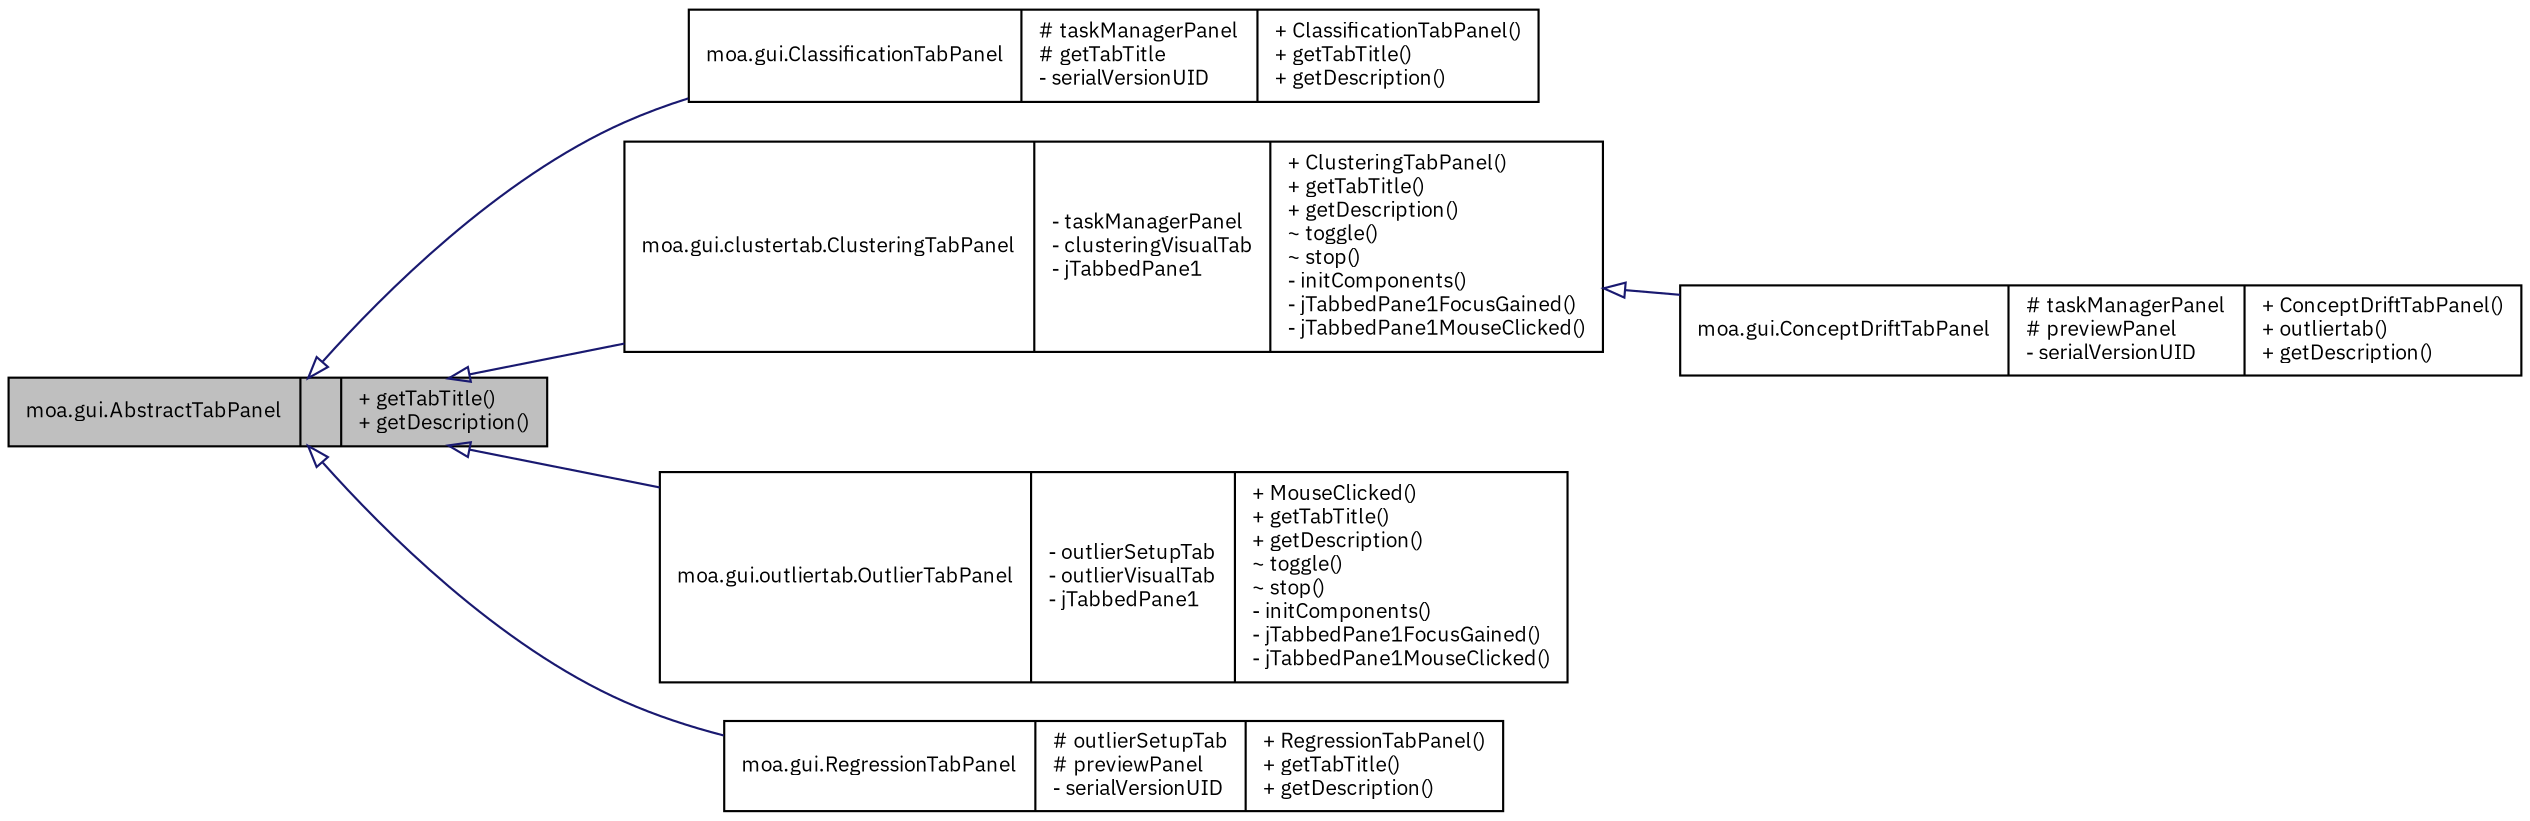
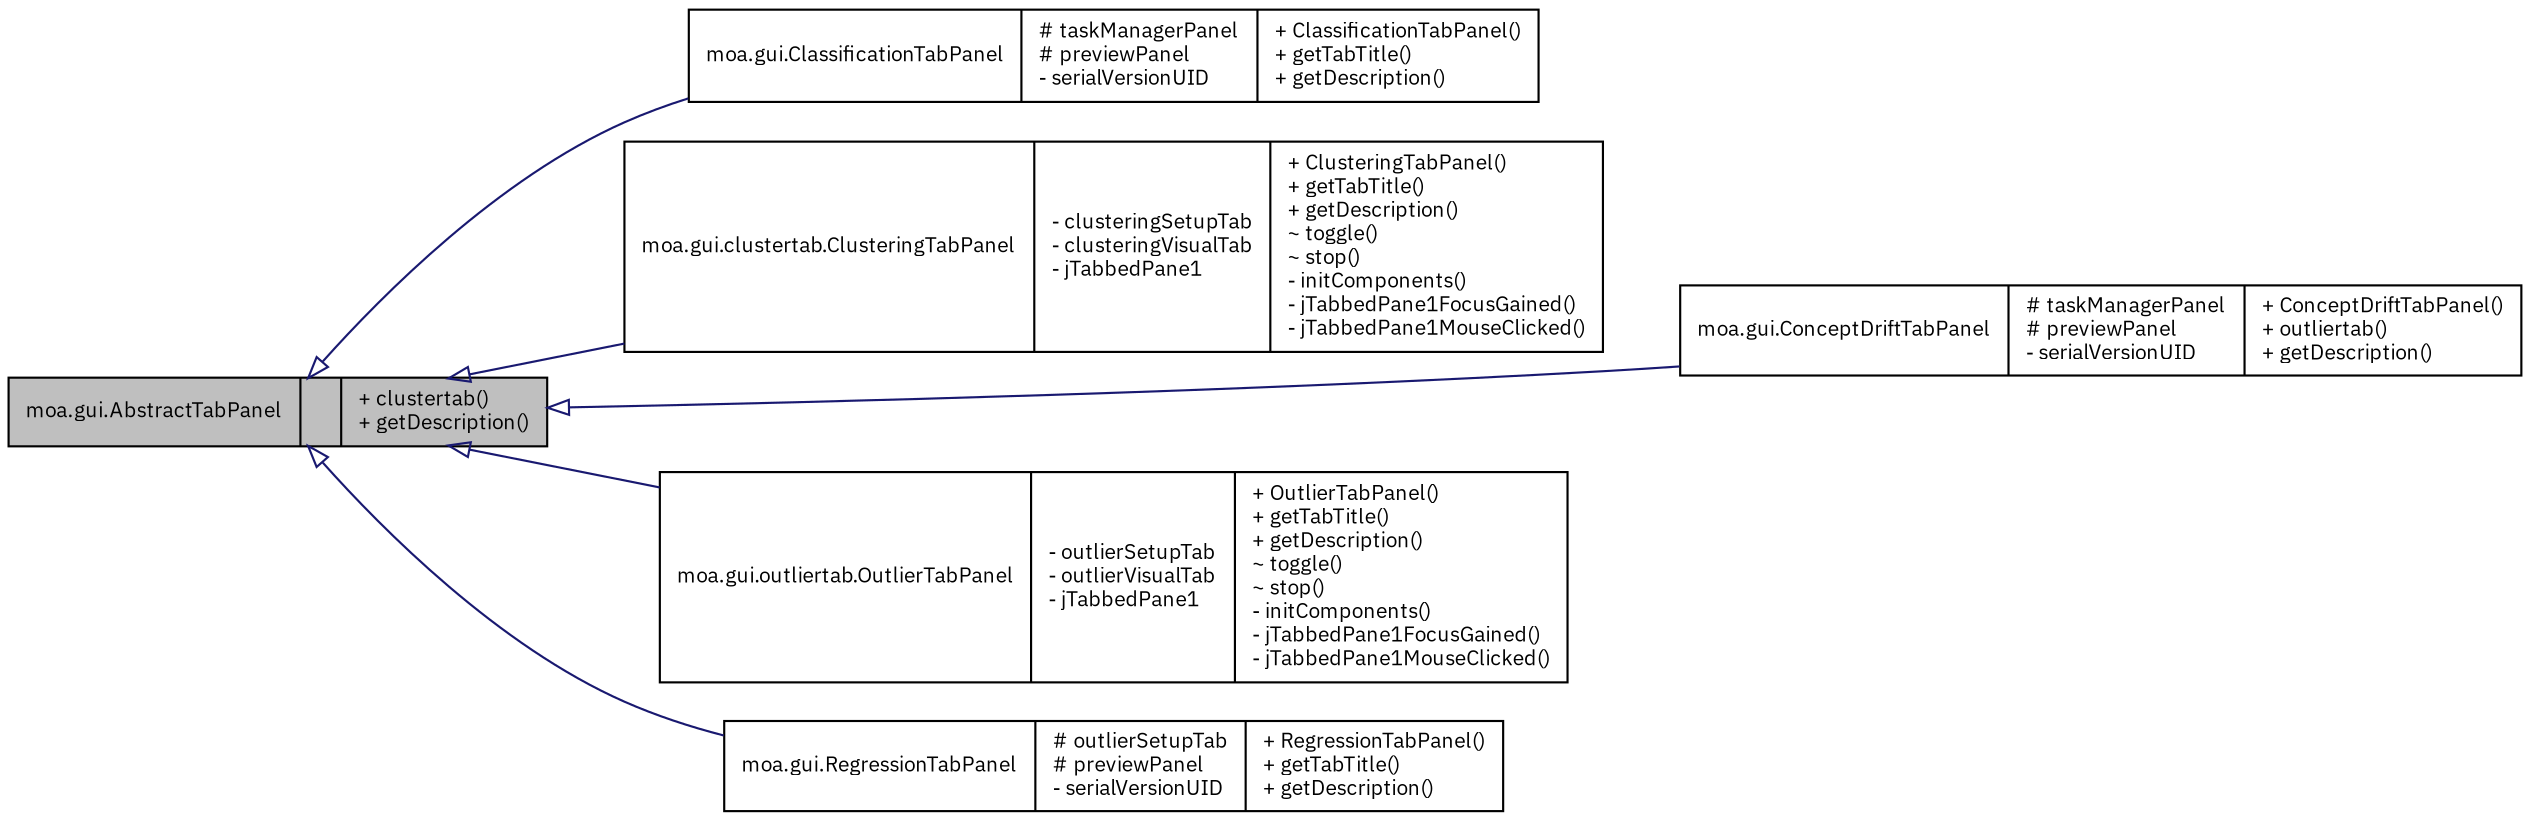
(1103, 55) -> (1115, 55)
(1148, 222) -> (1152, 222)
(1653, 292) -> (1124, 392)
(427, 399) -> (424, 399)
(1335, 494) -> (1347, 494)
